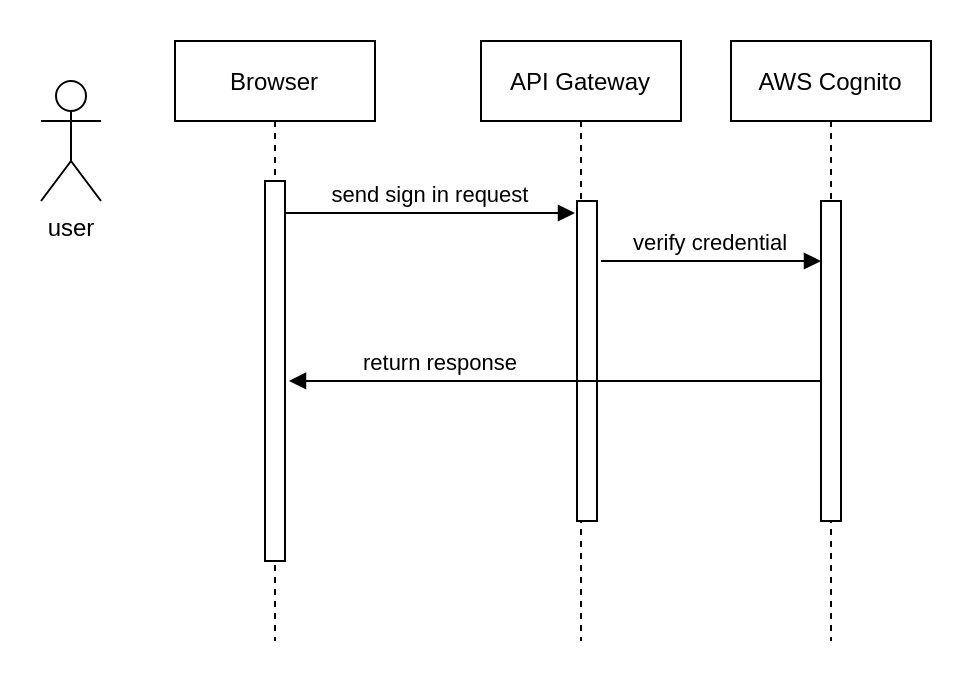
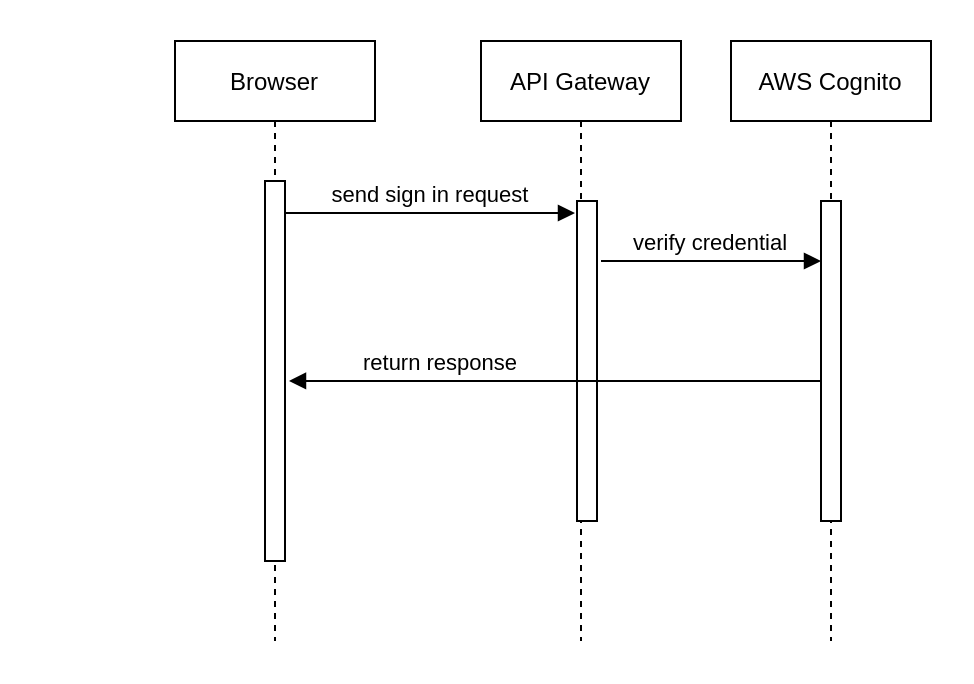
(71, 141) -> none
